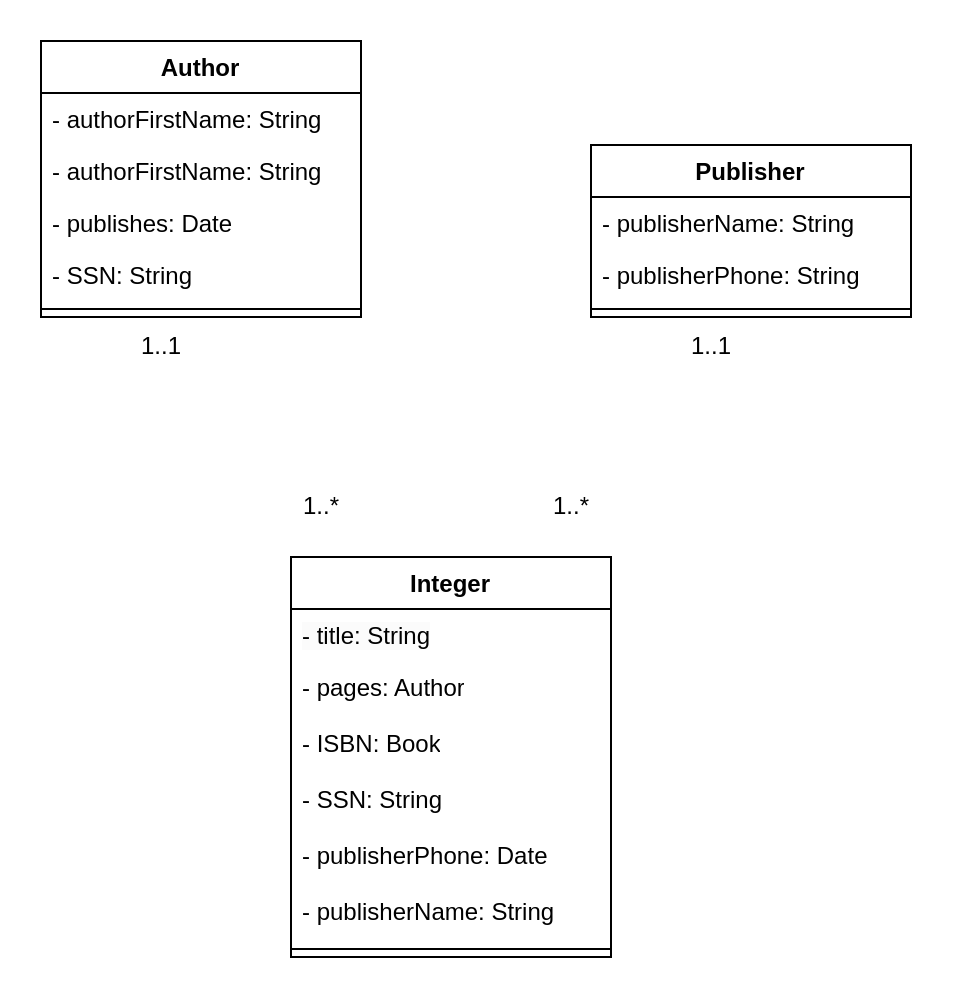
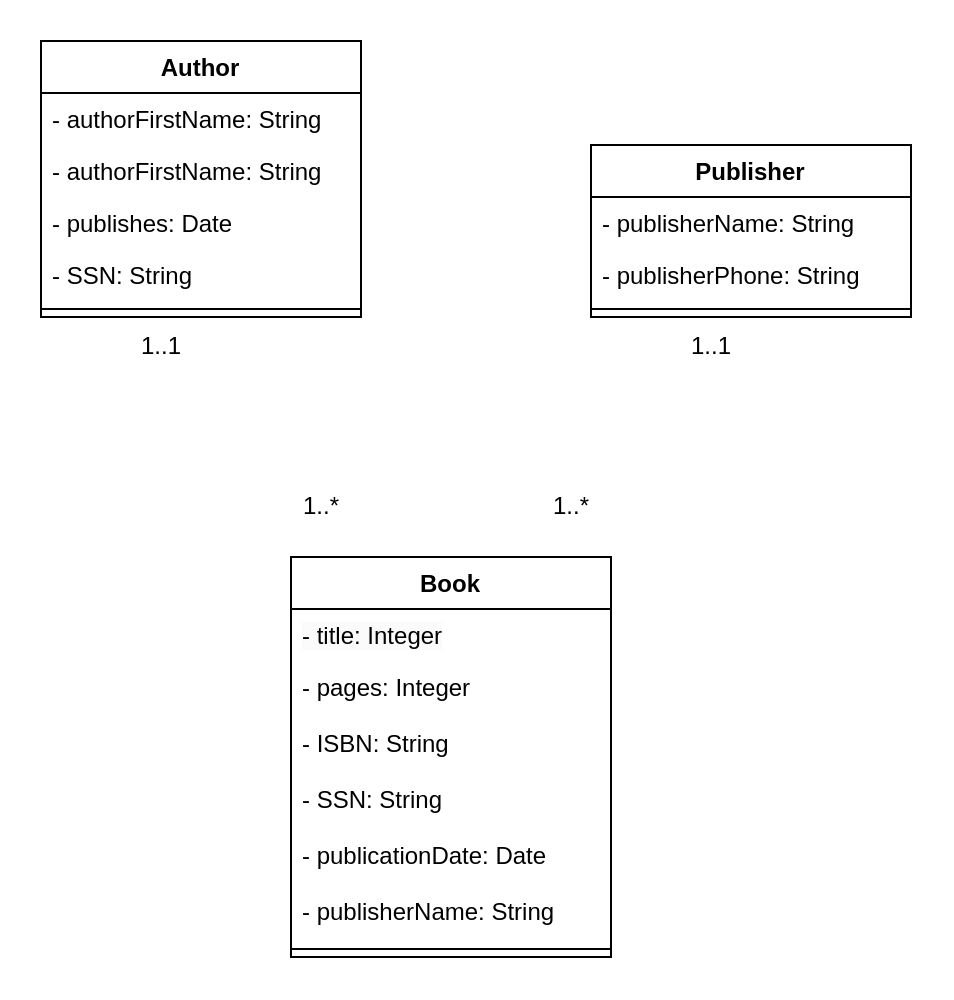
(451, 585) -> (451, 585)
(385, 637) -> (395, 637)
(394, 689) -> (401, 689)
(374, 745) -> (385, 745)
(435, 857) -> (439, 857)
